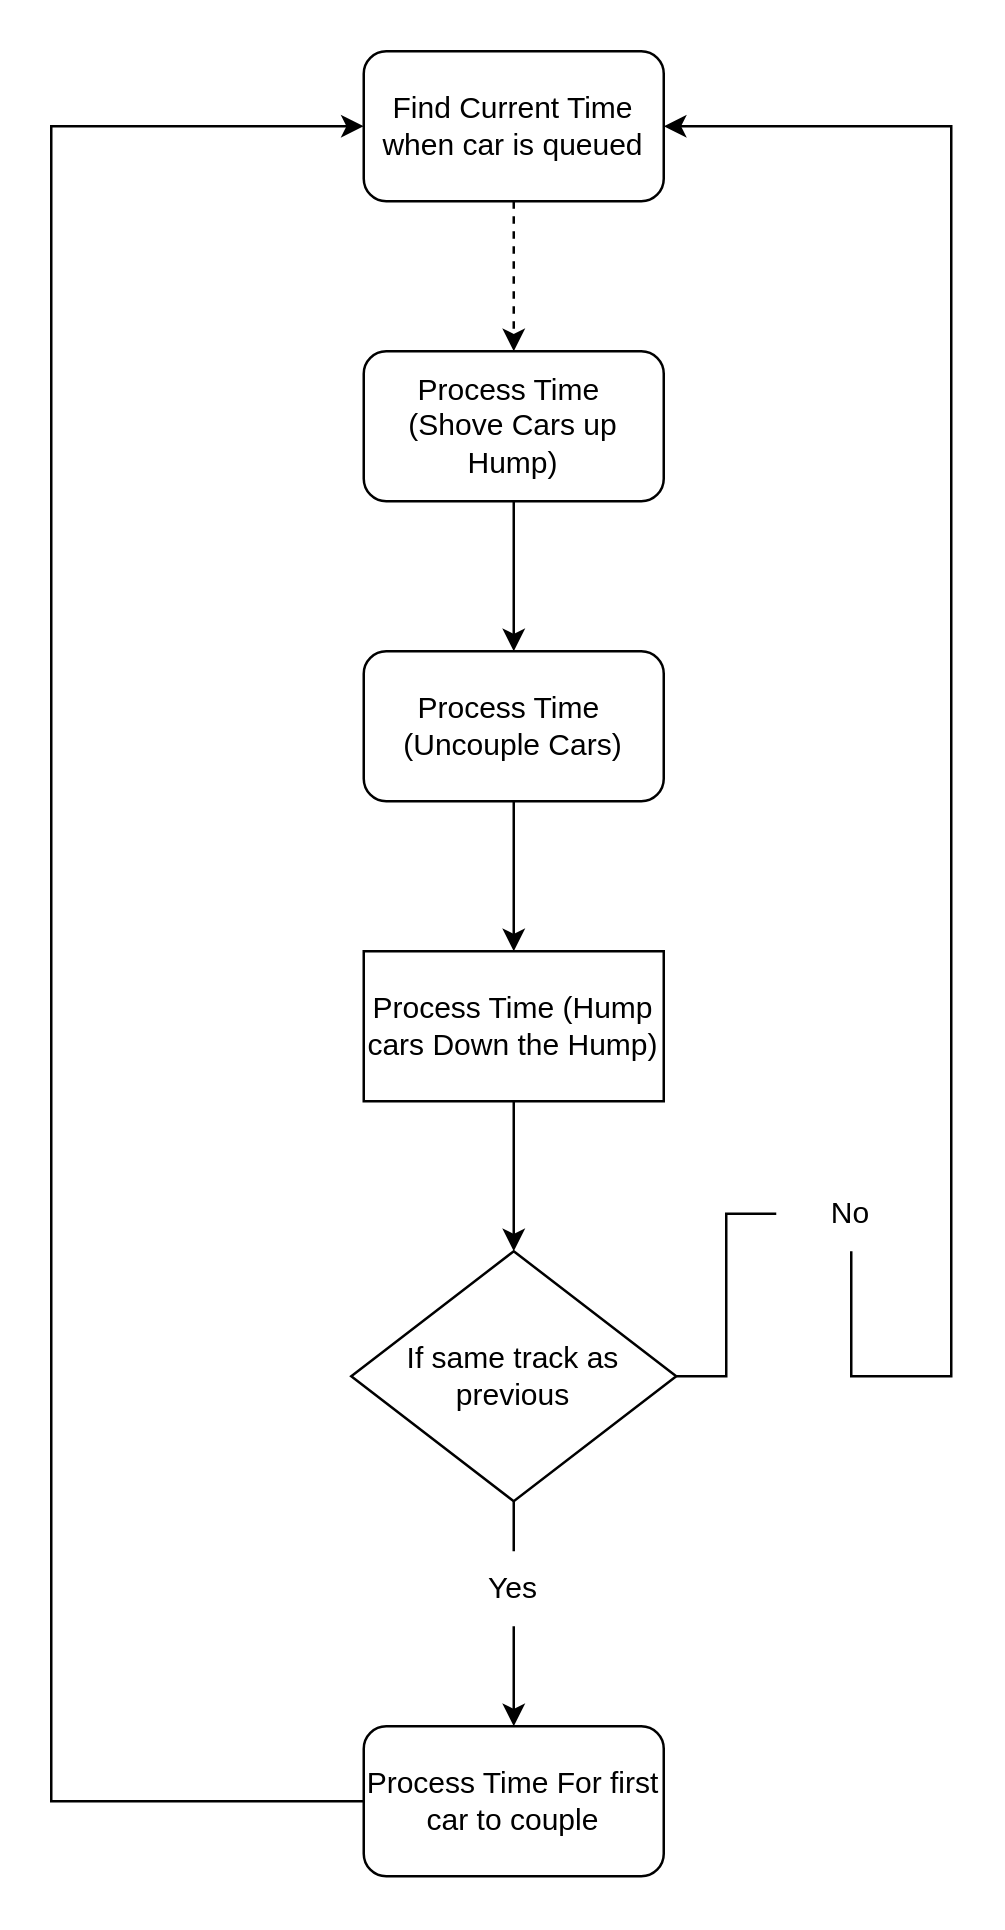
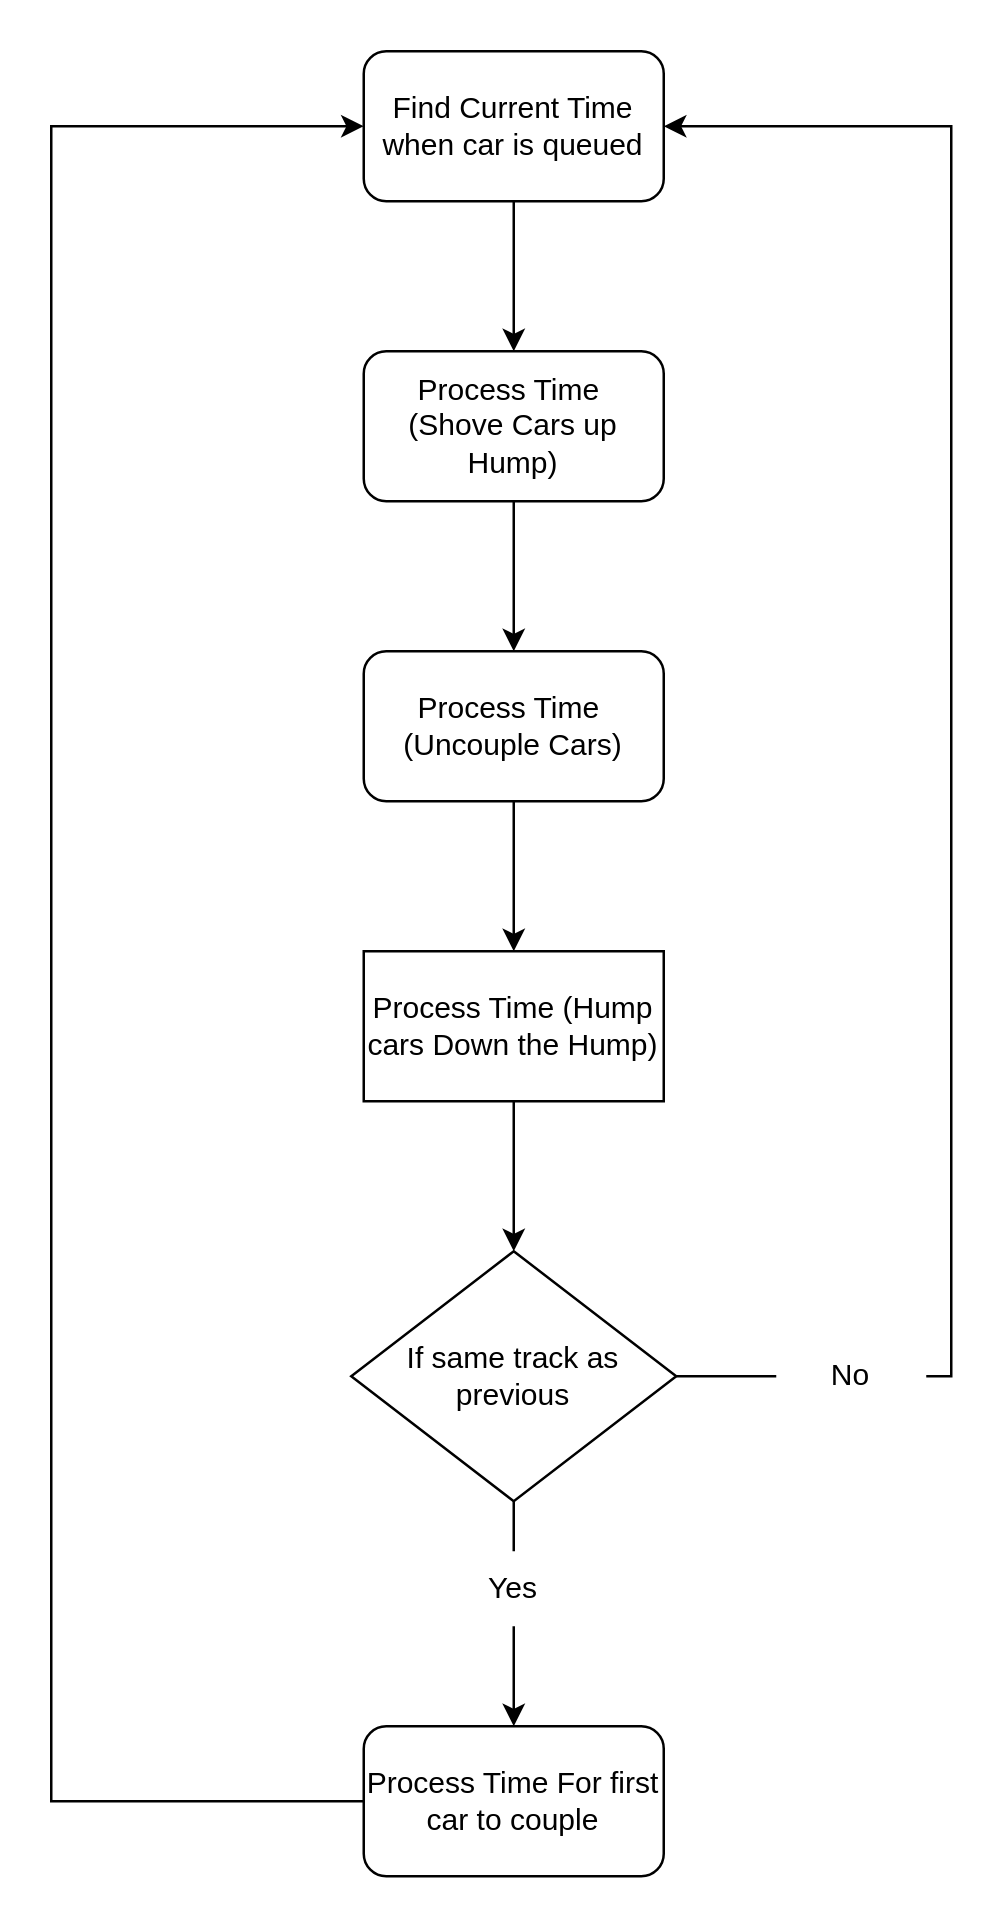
(514, 271) -> (514, 271)
(851, 1214) -> (851, 1376)
